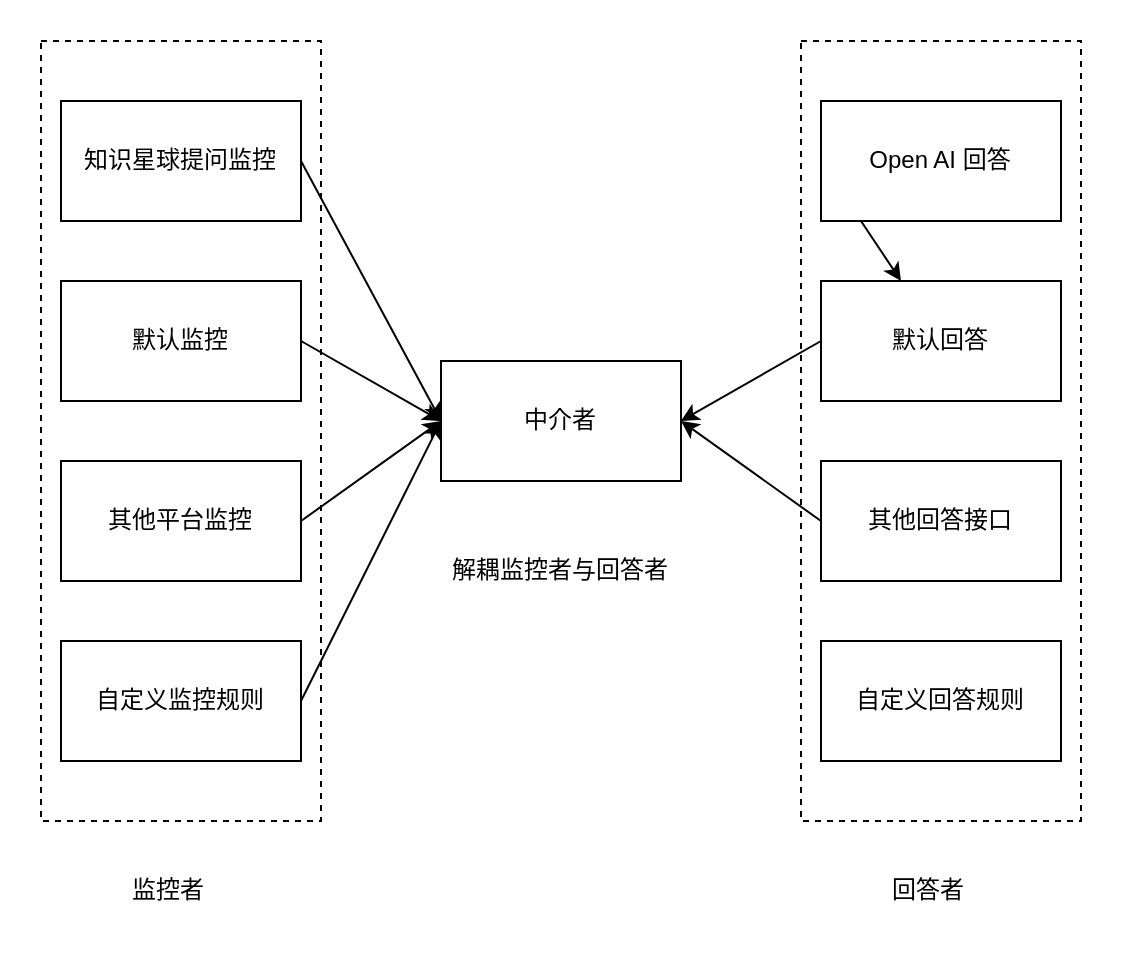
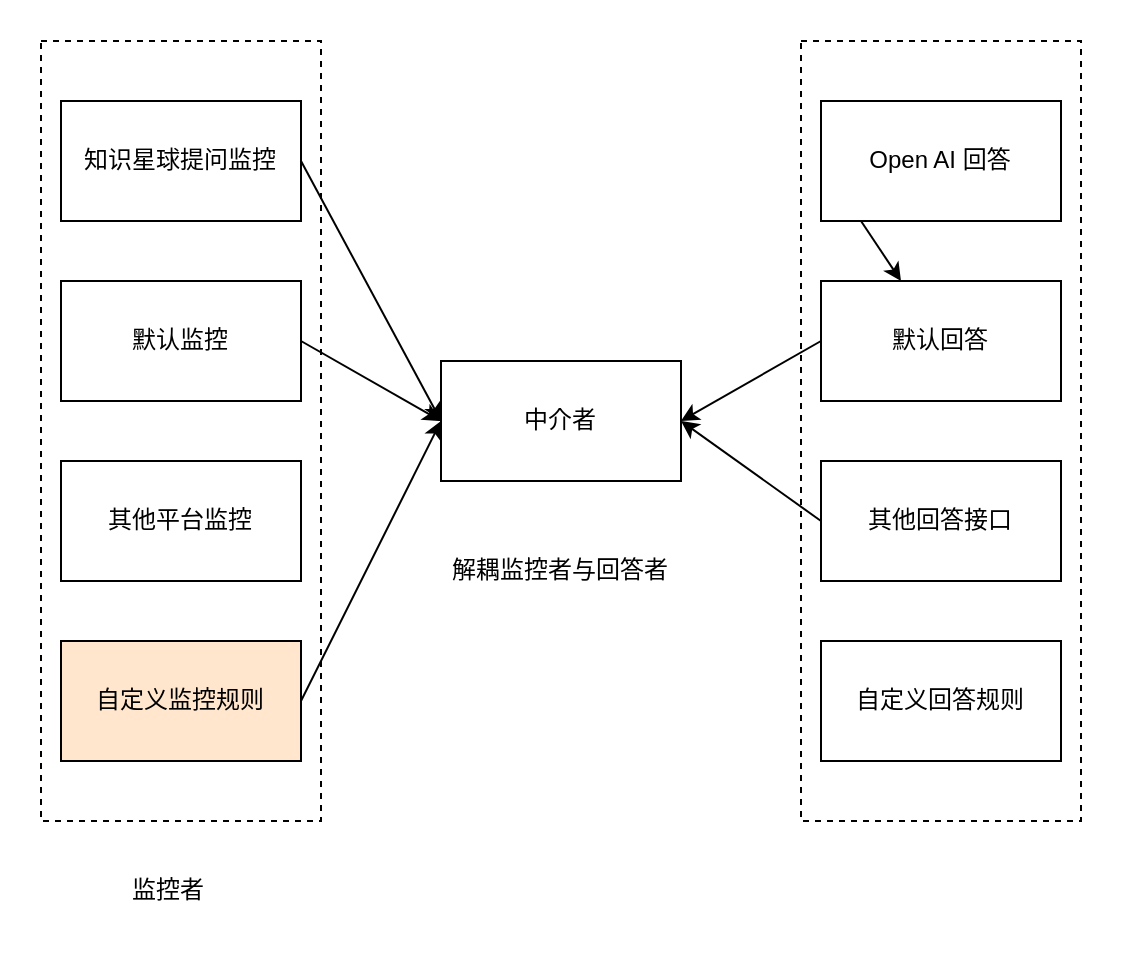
(365, 475) -> none
(181, 701) -> (181, 701)
(961, 891) -> none
